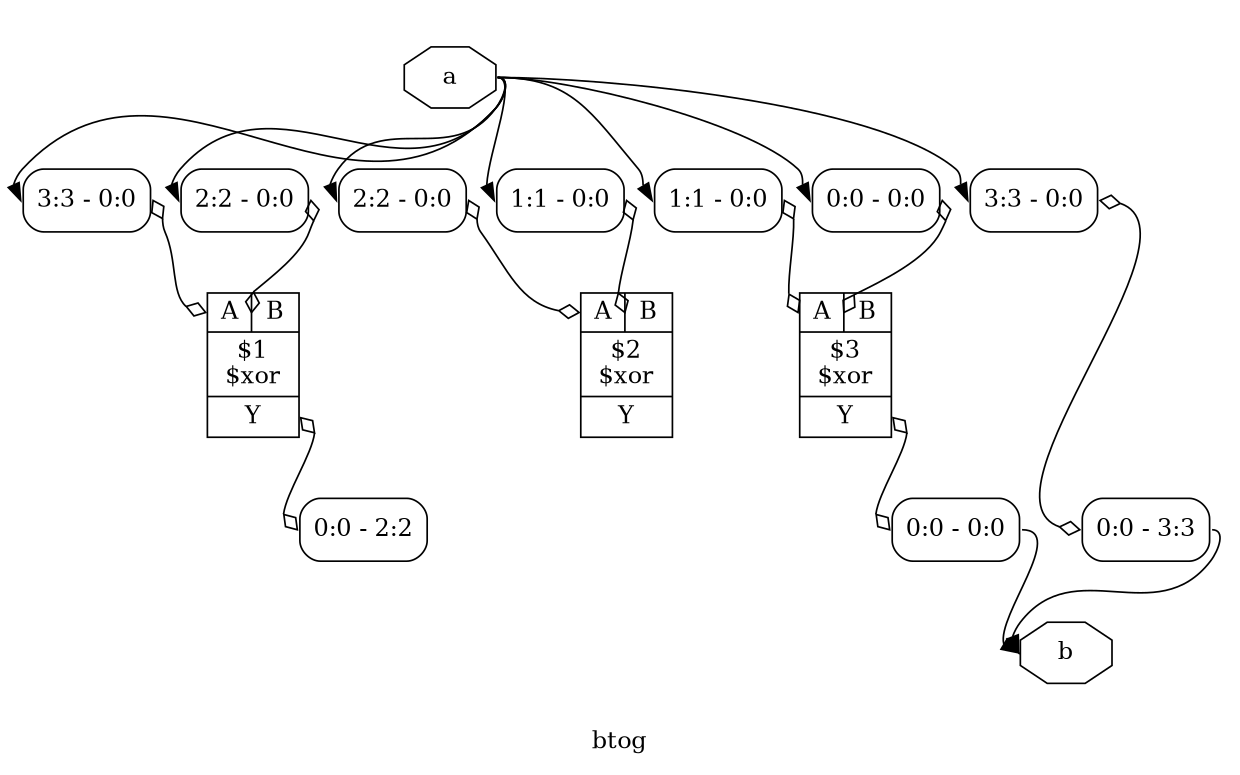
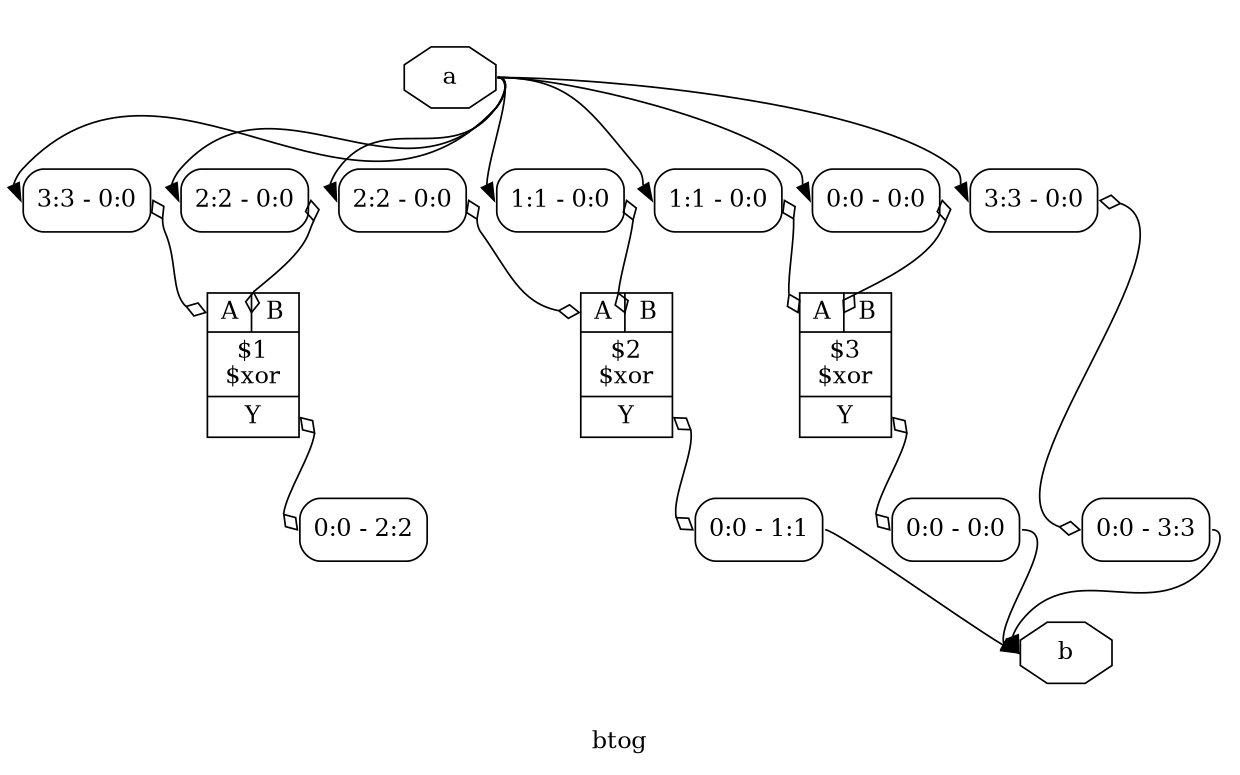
none -> (759, 530)
